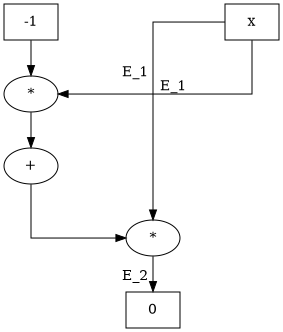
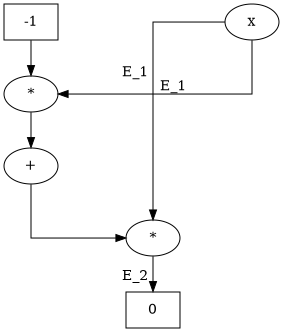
(252, 22) -> (252, 22)
